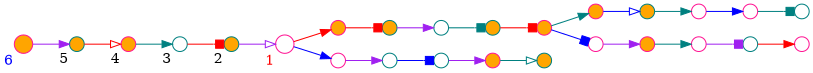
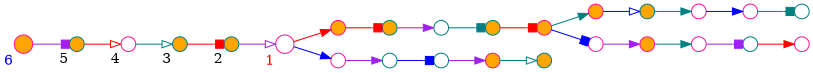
(46, 44) -> (46, 44)
(128, 44) -> (128, 44)
(149, 44) -> (149, 44)
(180, 44) -> (180, 44)
